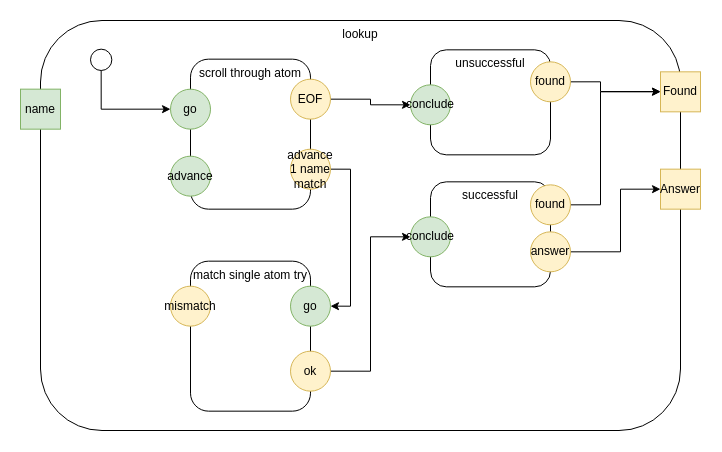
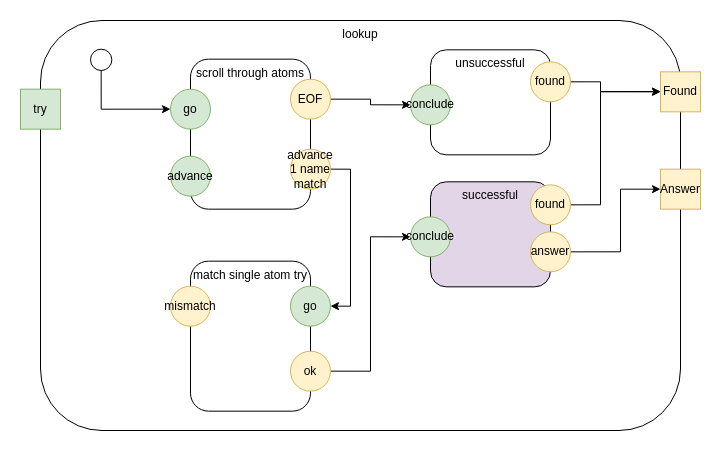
(251, 74) -> (251, 81)
(41, 110) -> (41, 110)
(491, 234) -> (491, 234)
